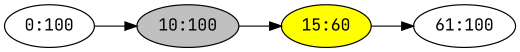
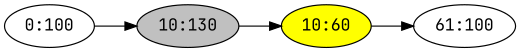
(188, 26) -> (188, 26)
(326, 26) -> (326, 26)
